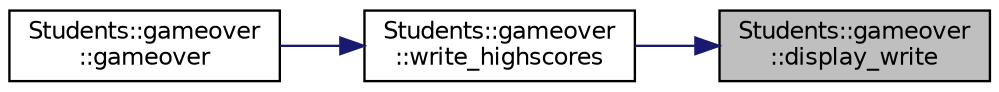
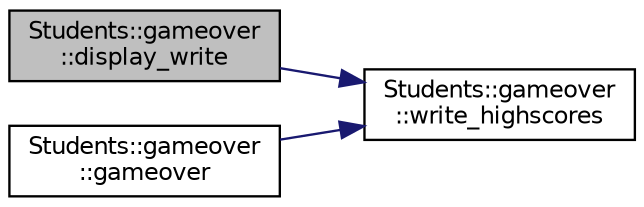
(665, 46) -> (310, 73)
